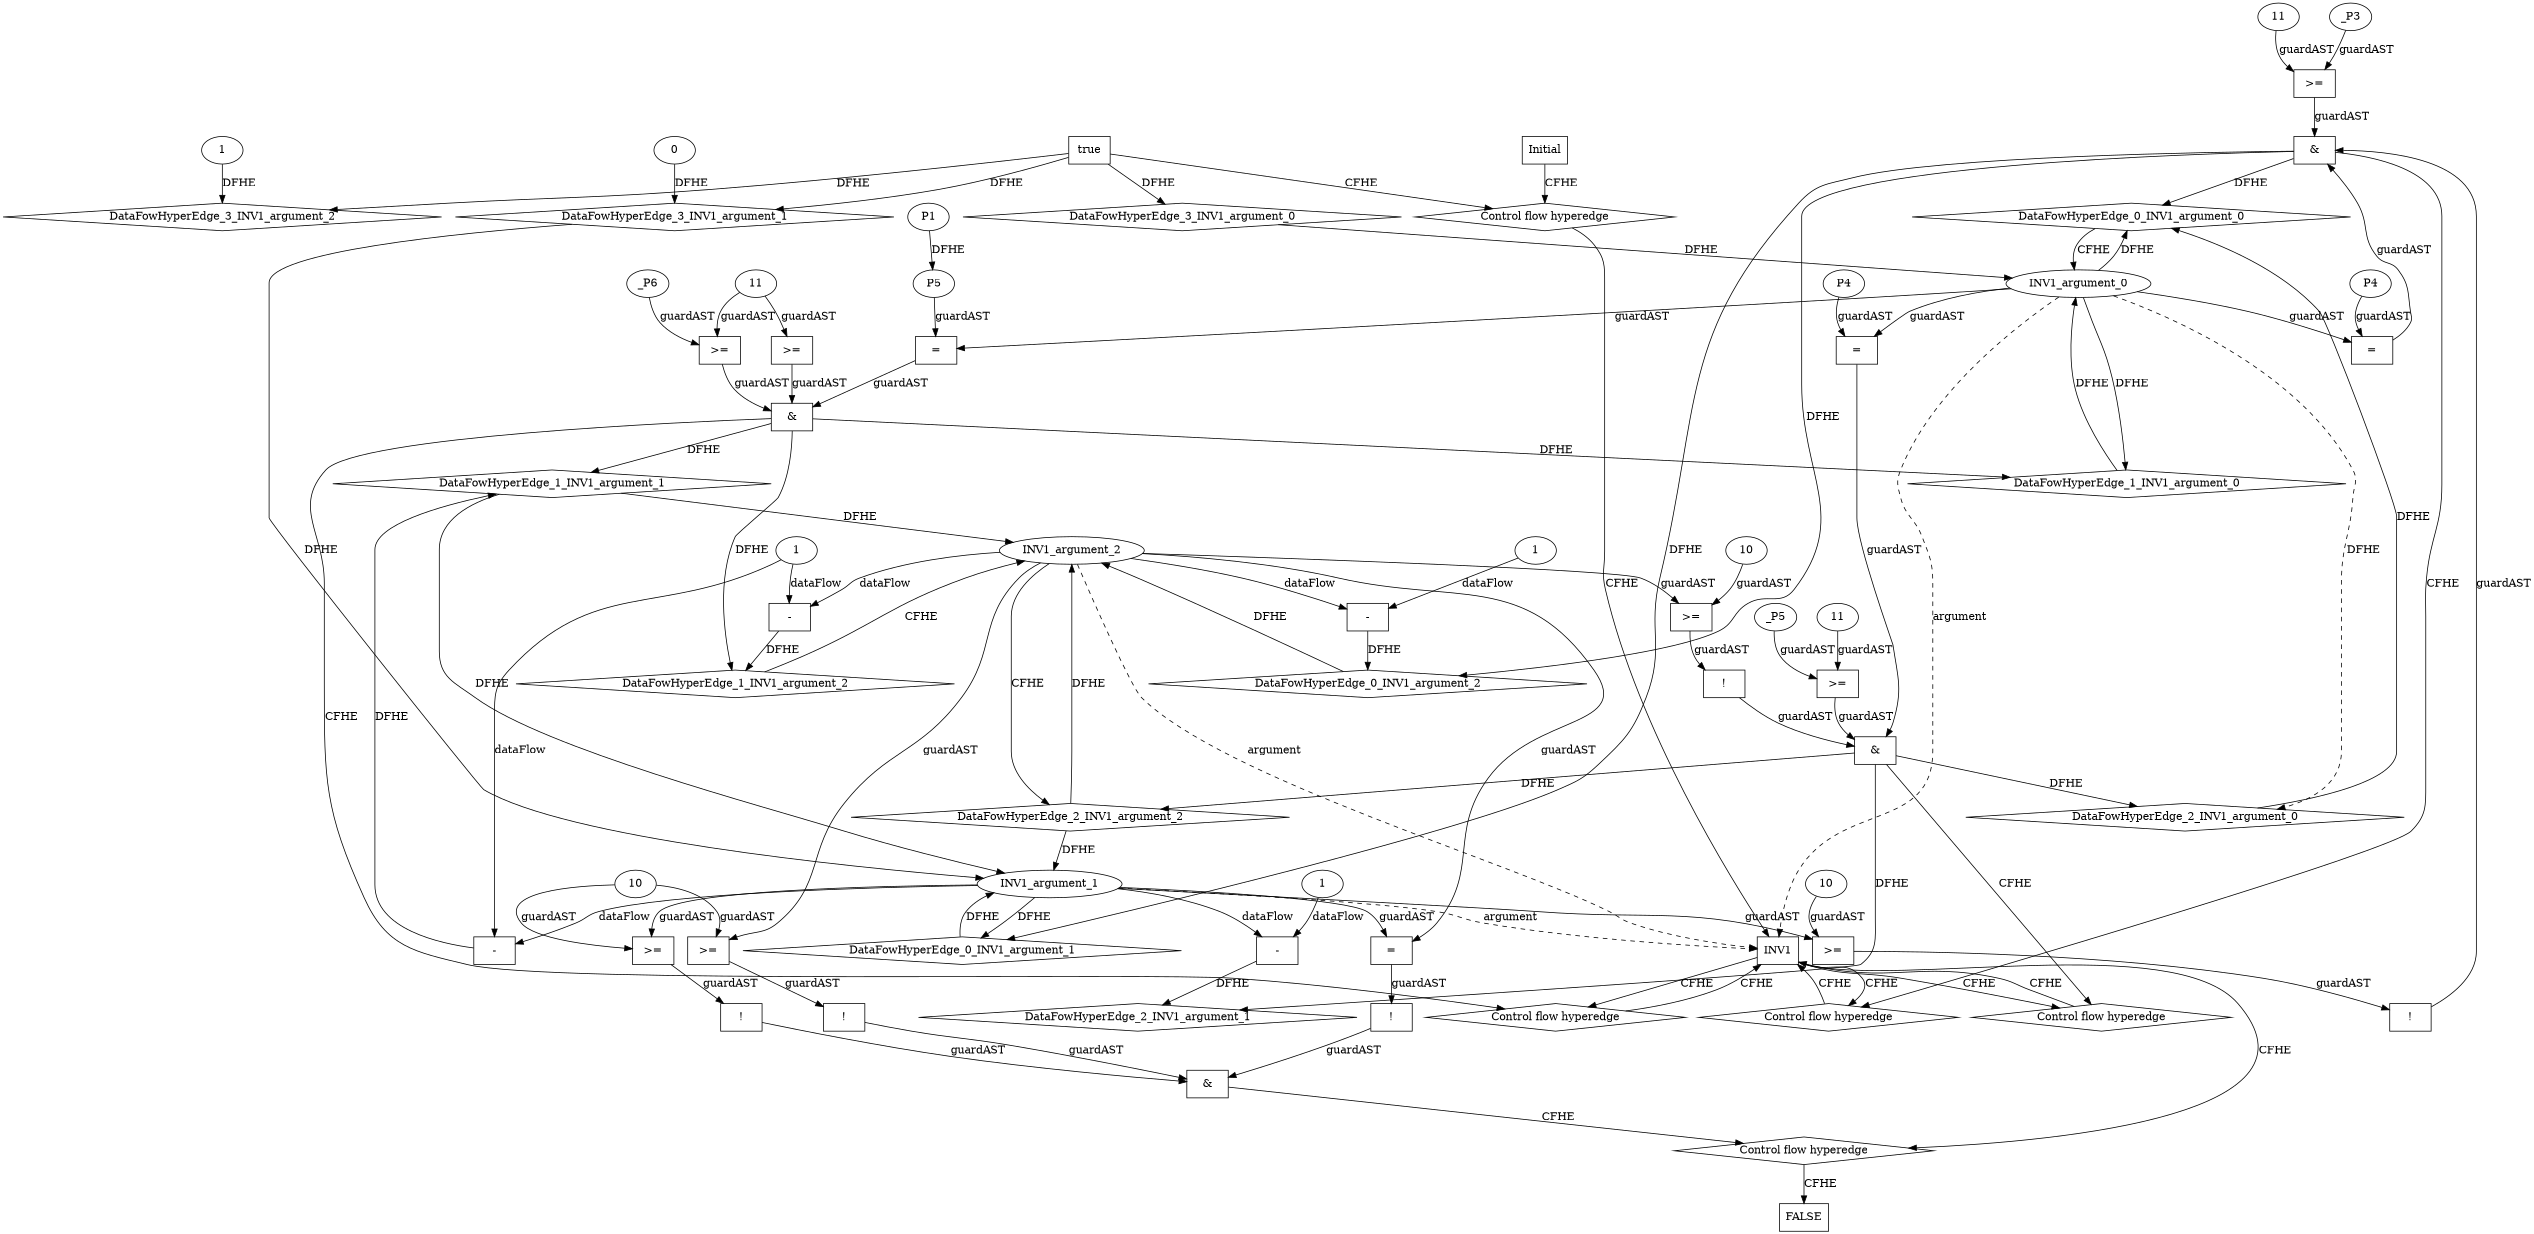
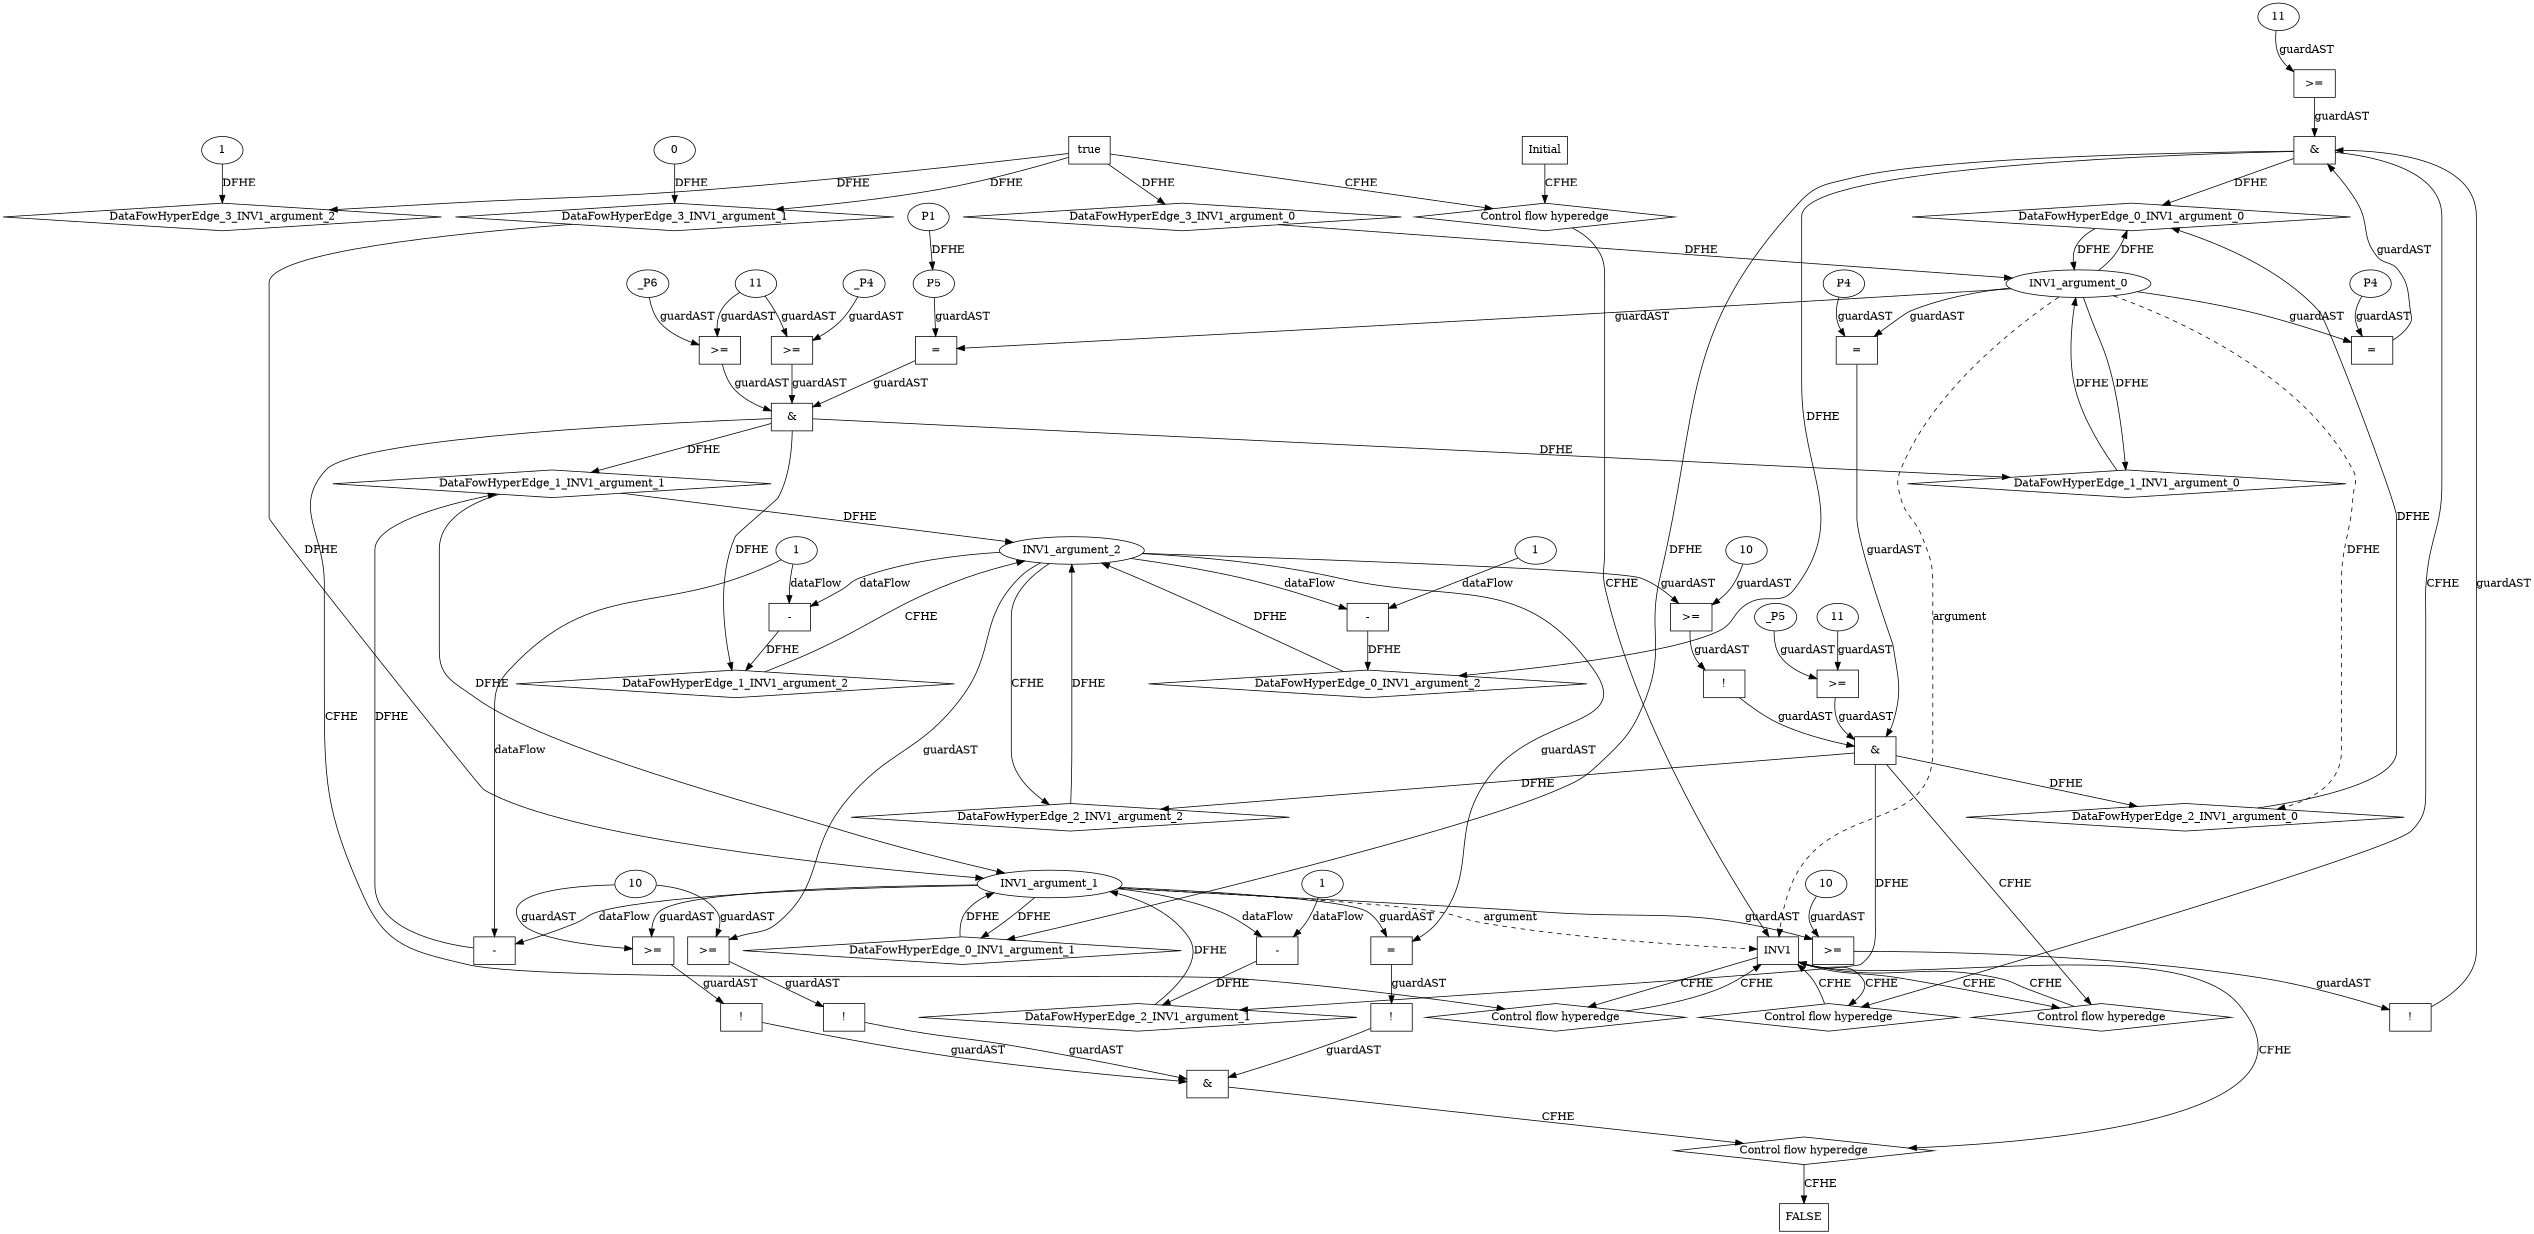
(2351, 17) -> none
(2094, 250) -> (2094, 250)
none -> (864, 284)
(1368, 816) -> none
(1061, 847) -> (1188, 936)
